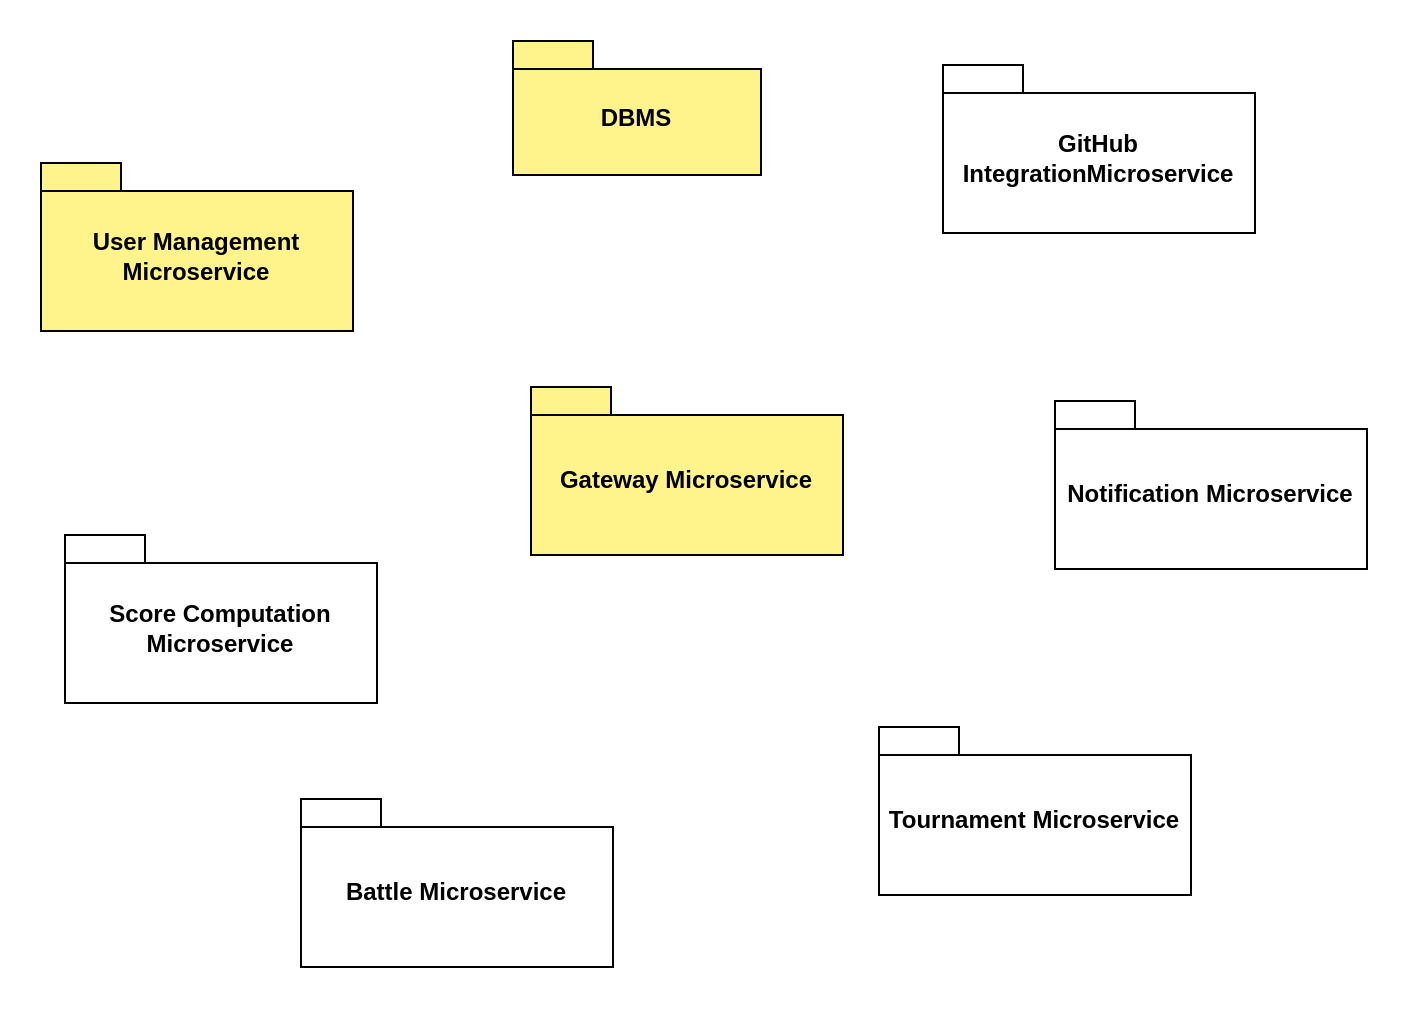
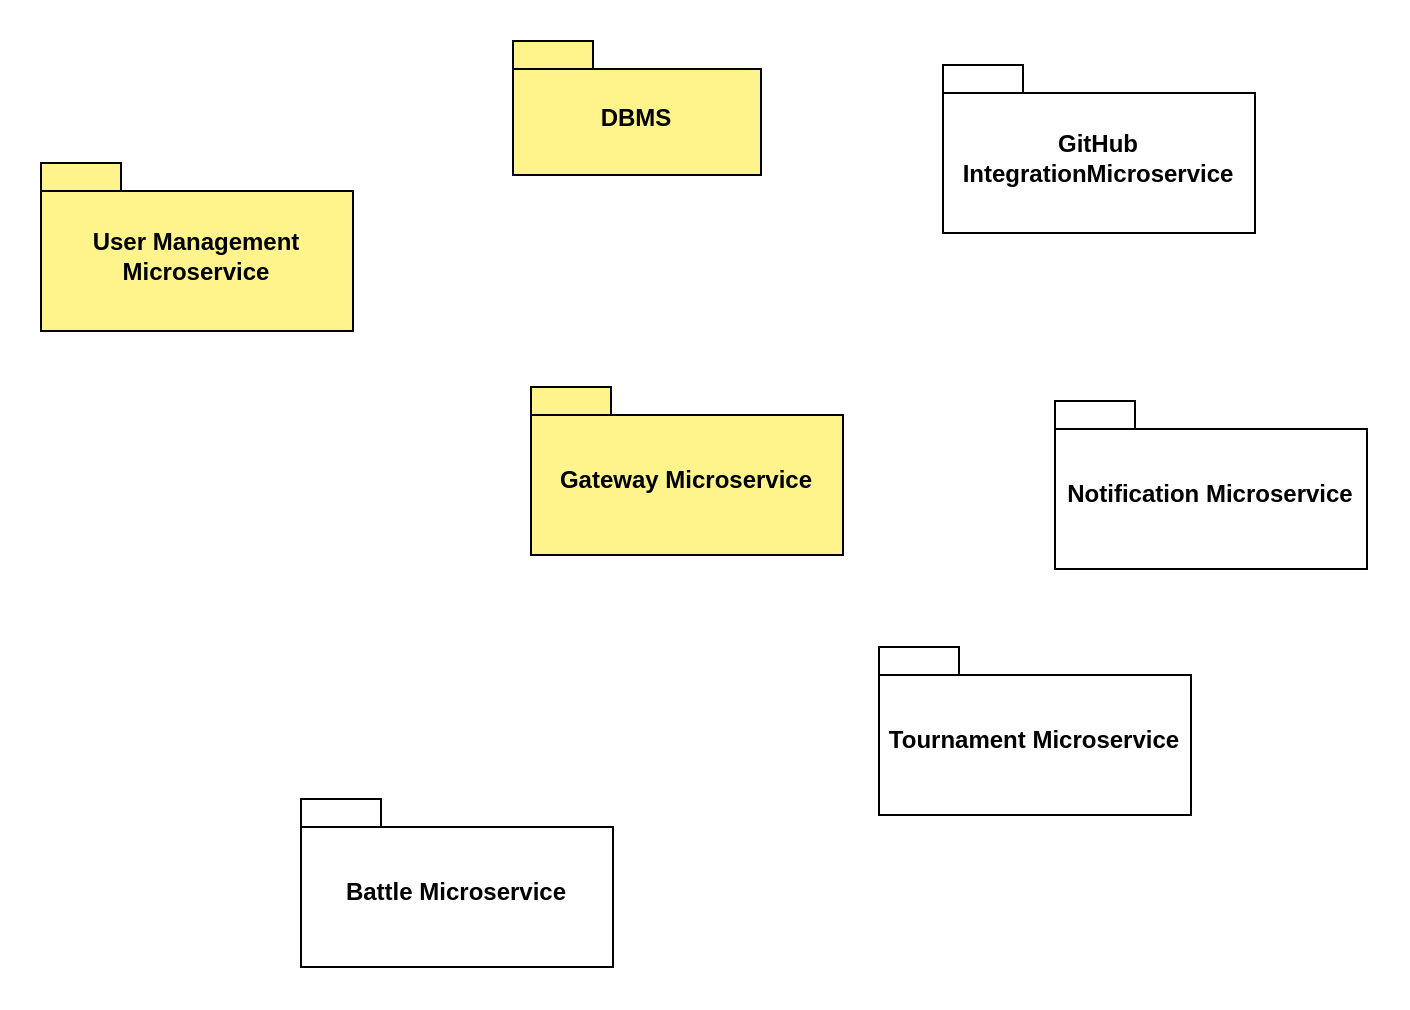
(221, 619) -> none
(1035, 811) -> (1035, 731)
